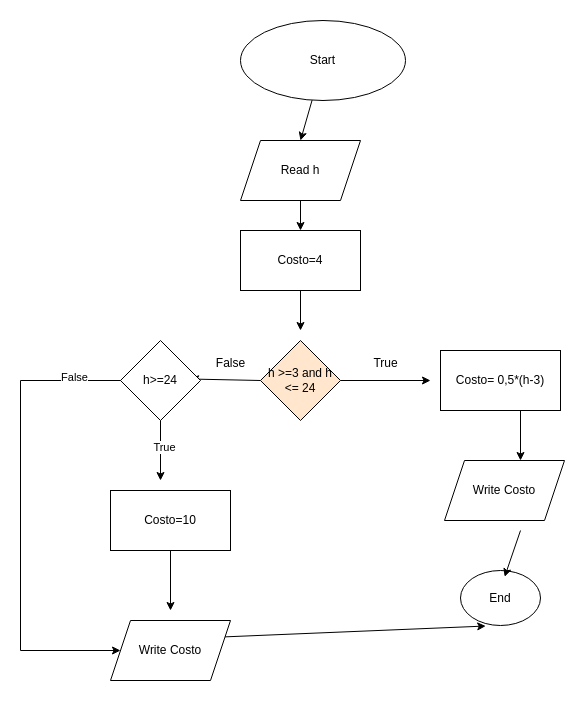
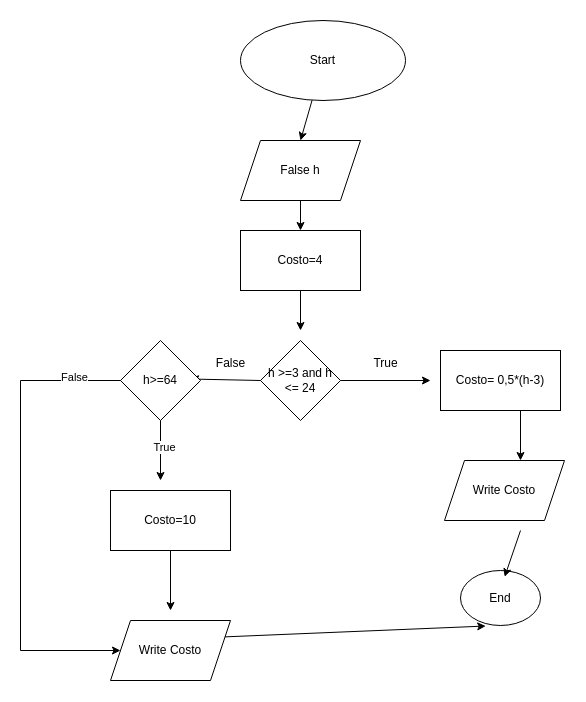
(301, 171) -> (301, 171)
(161, 381) -> (161, 381)
(301, 381) -> (301, 381)
